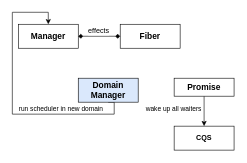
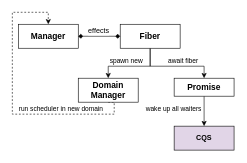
none -> (108, 66)
none -> (204, 68)
(108, 90) -> (108, 90)
(12, 98) -> (12, 98)
(204, 138) -> (204, 138)
